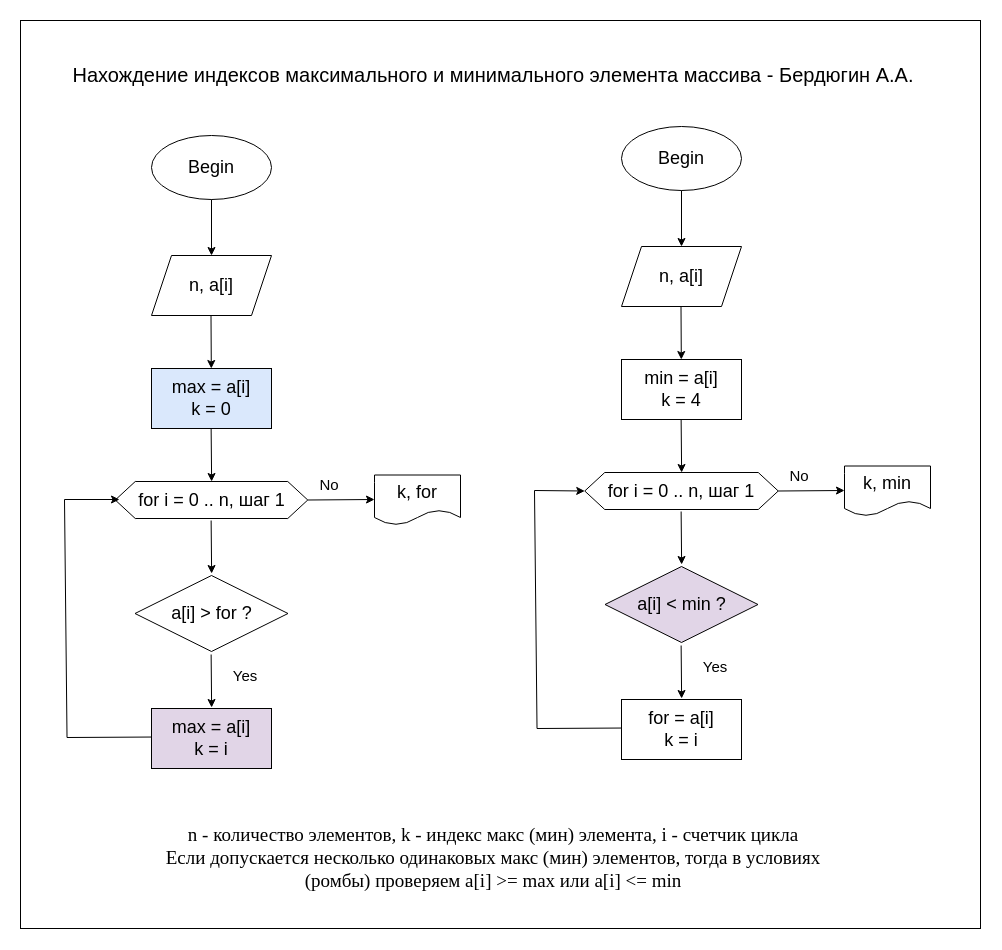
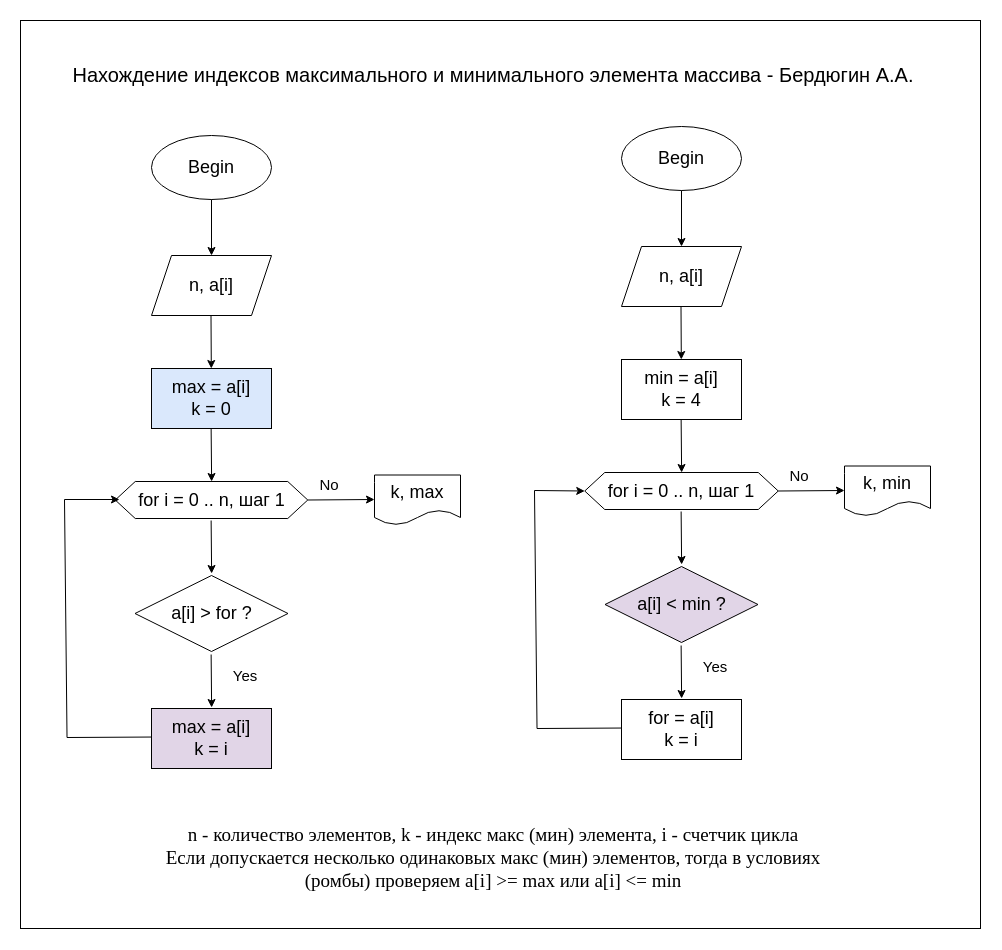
(418, 493) -> (418, 493)
